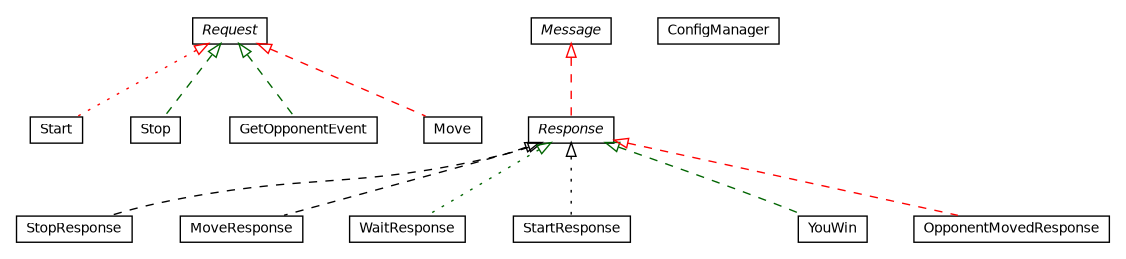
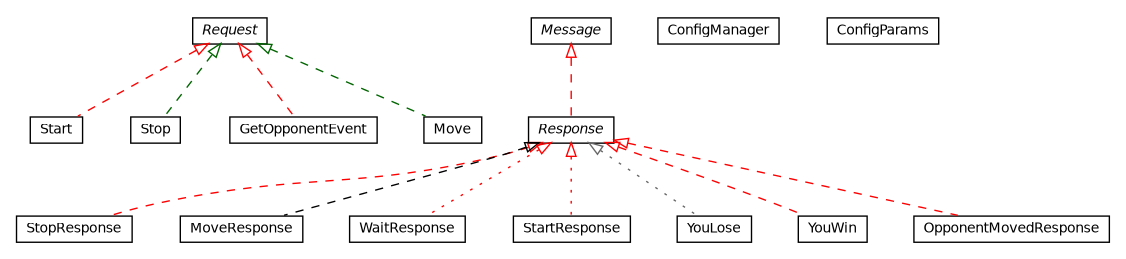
none -> (882, 30)
(348, 82) -> (348, 82)
(137, 83) -> (137, 83)
(271, 85) -> (271, 85)
(712, 180) -> (712, 180)
(320, 181) -> (320, 181)
(483, 182) -> (483, 182)
(571, 186) -> (571, 186)
none -> (714, 228)
